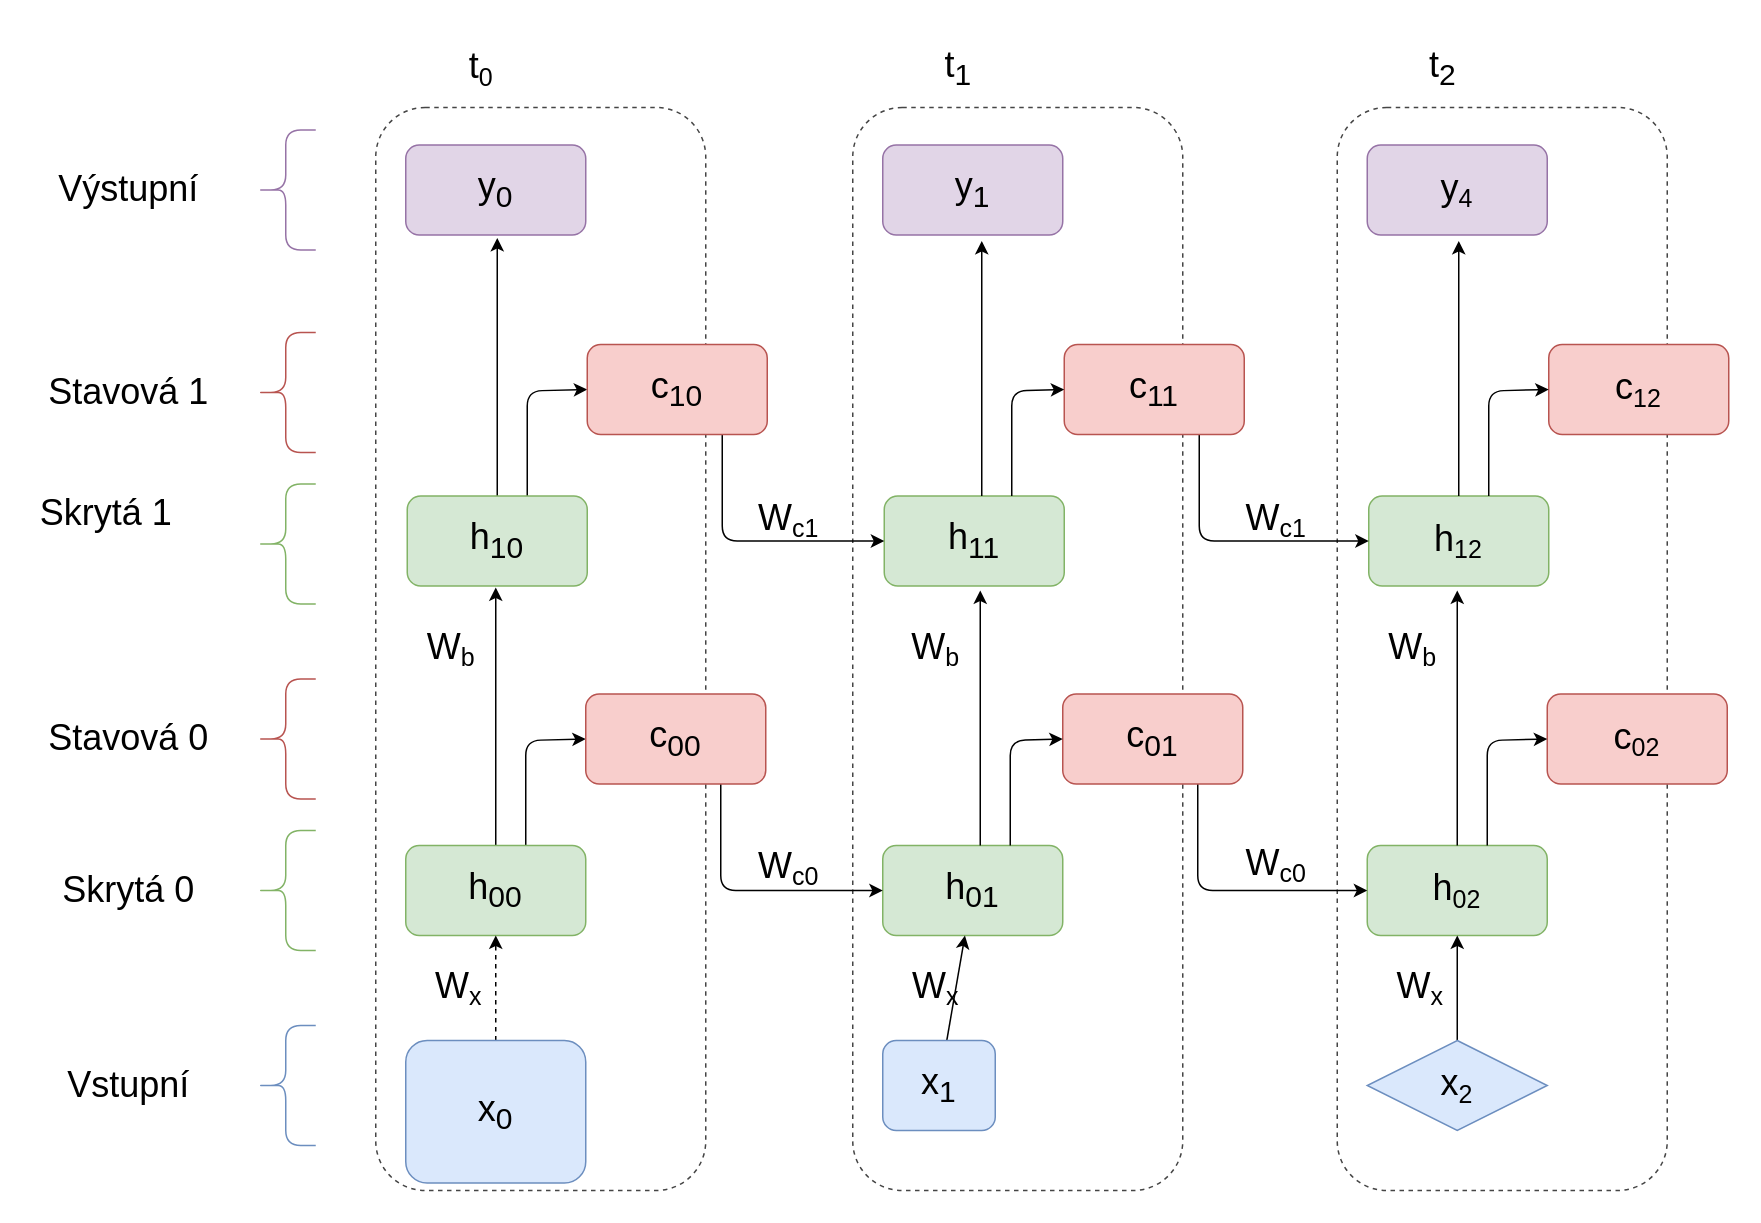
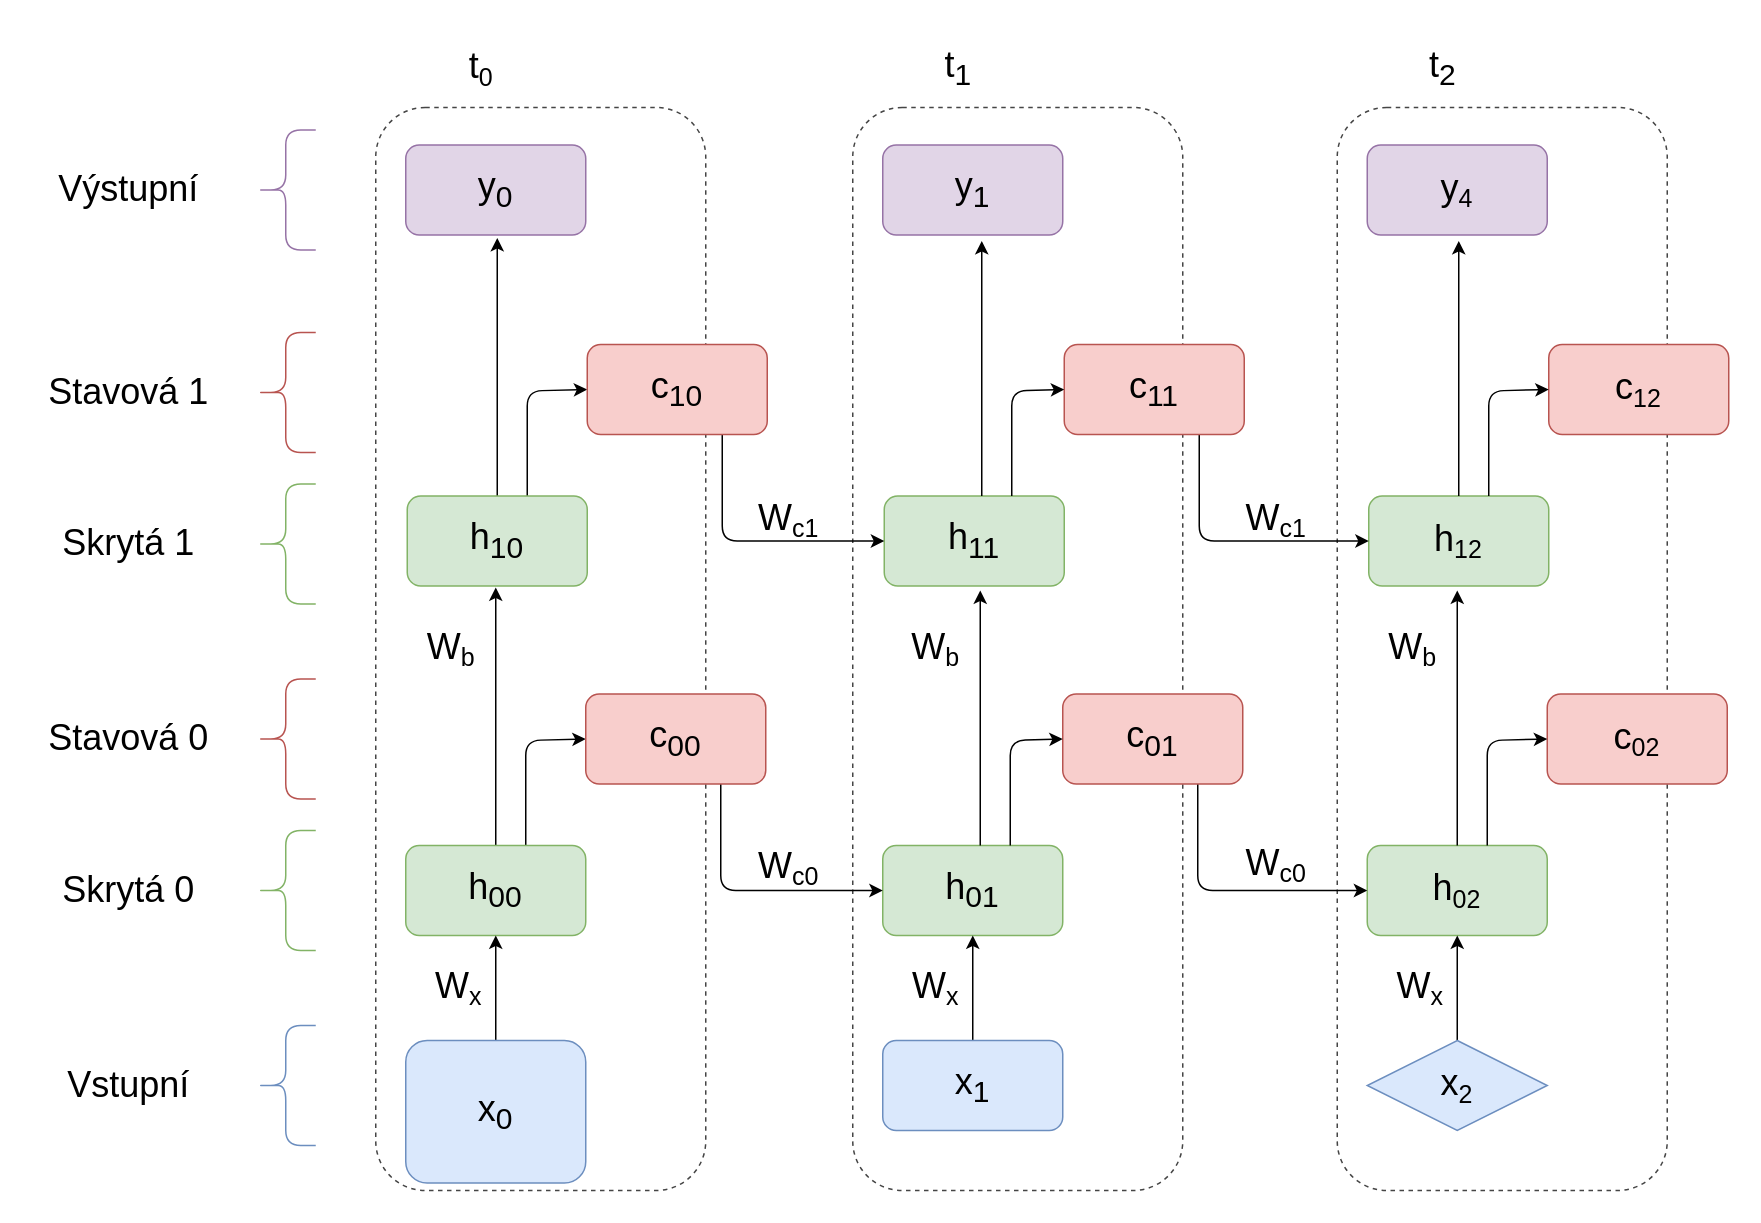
(106, 514) -> (128, 544)
(496, 994) -> (496, 994)
(939, 1085) -> (973, 1085)
